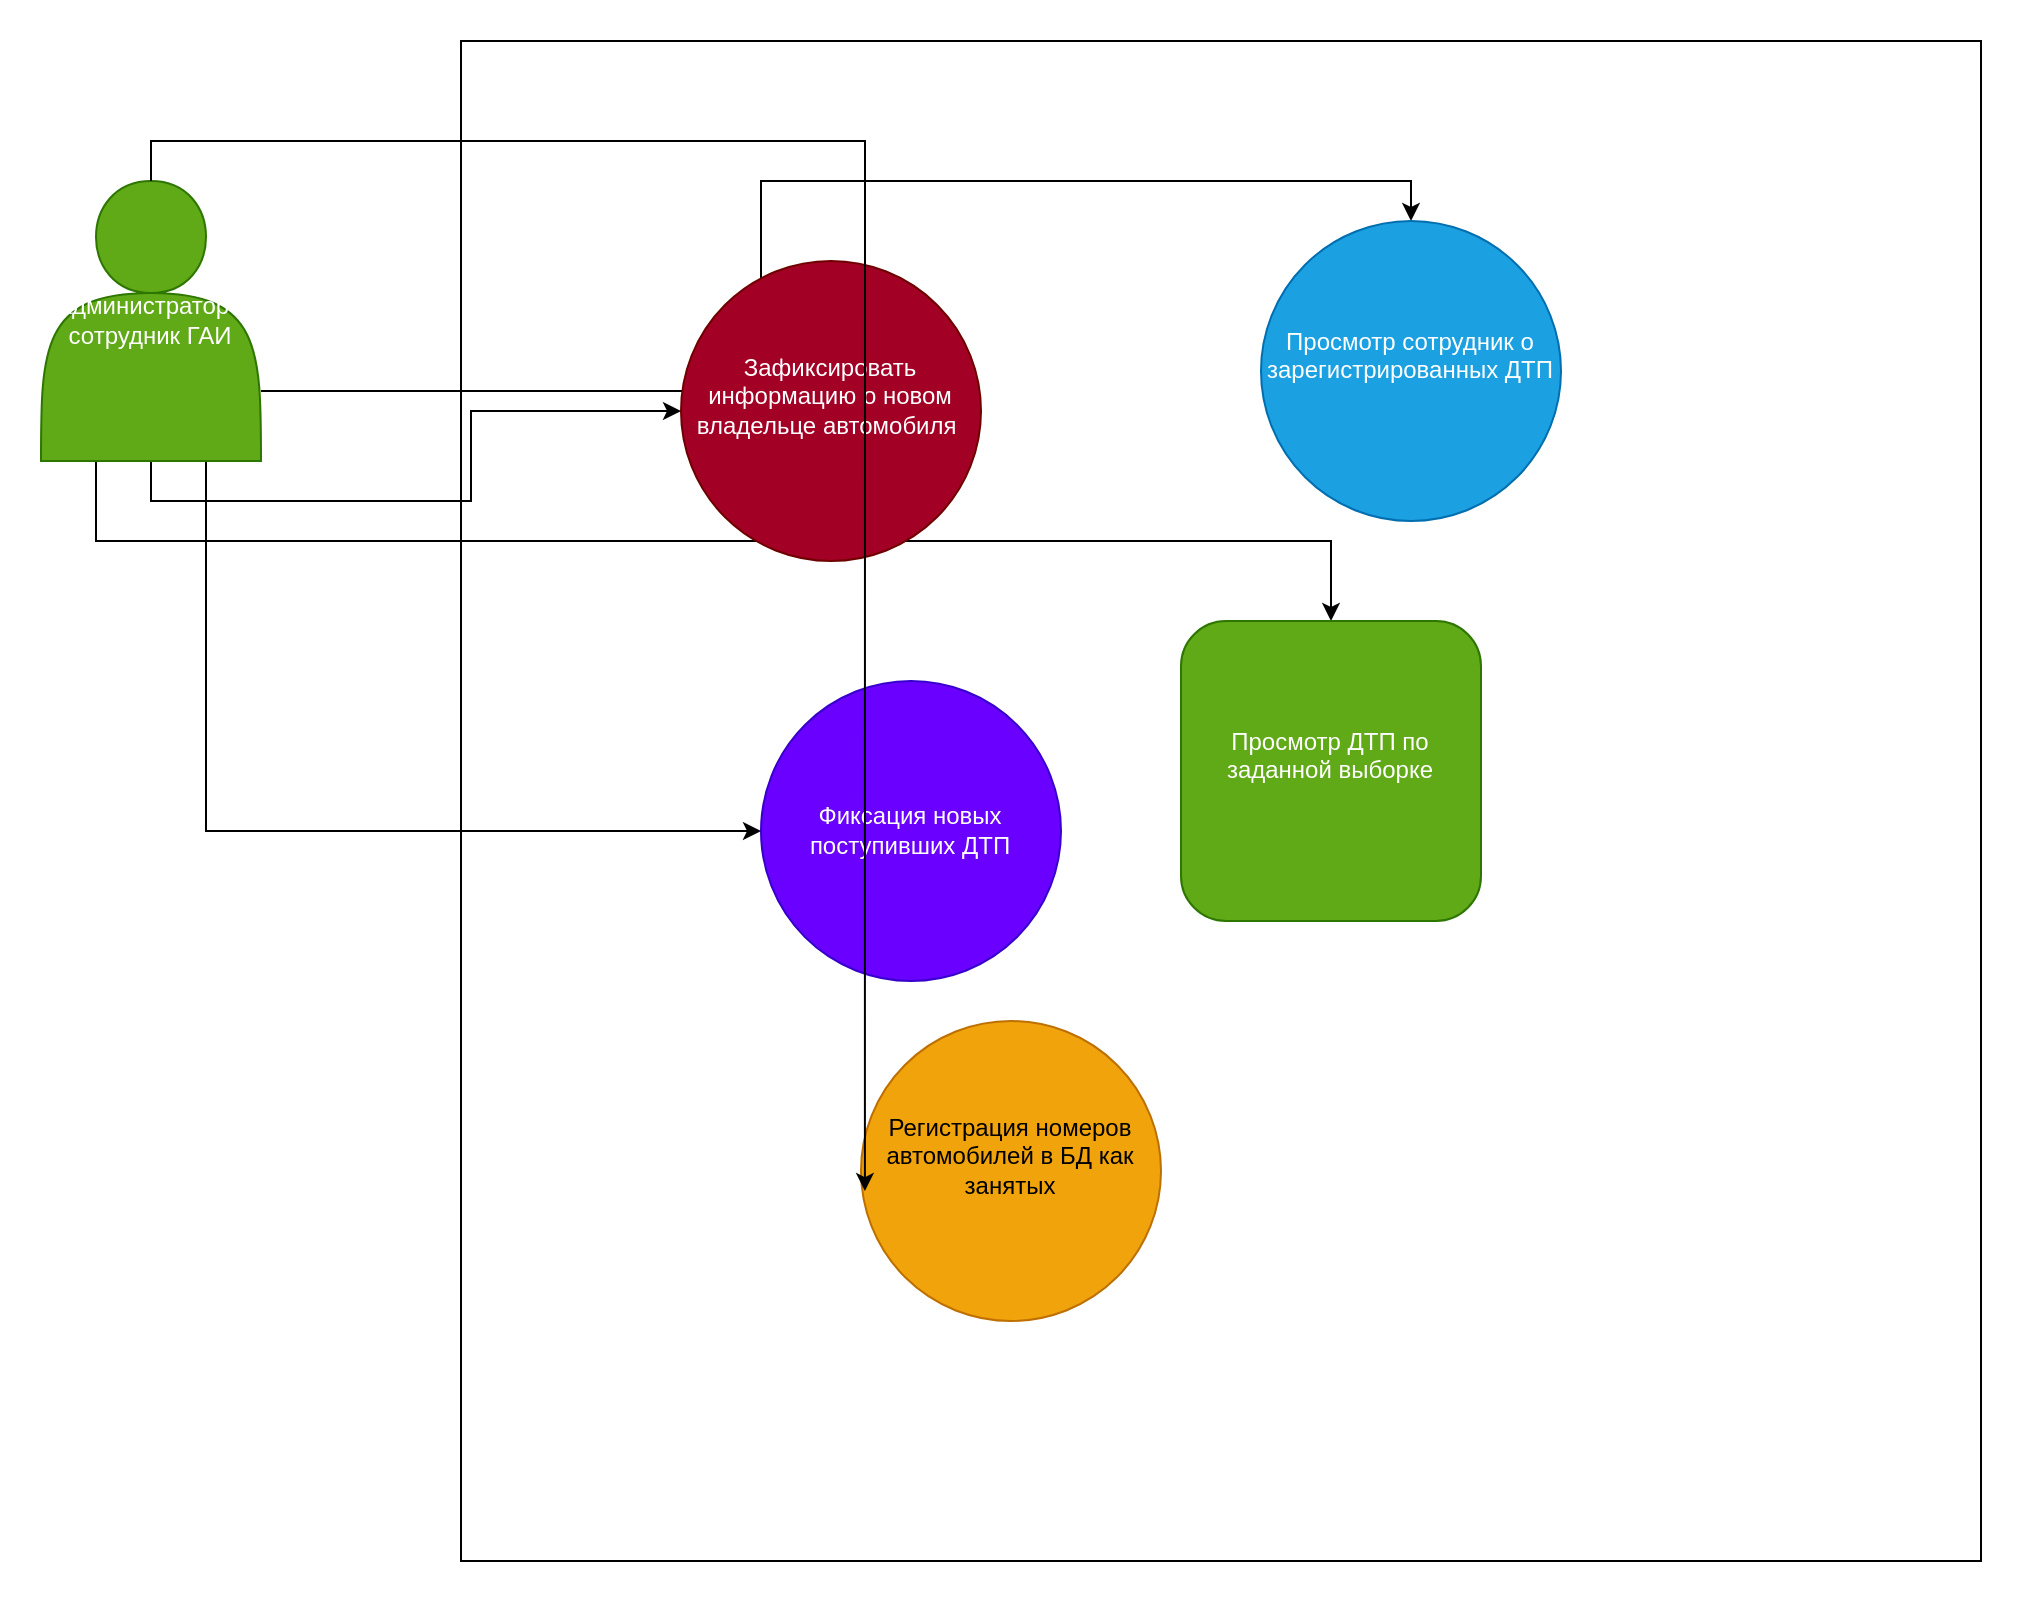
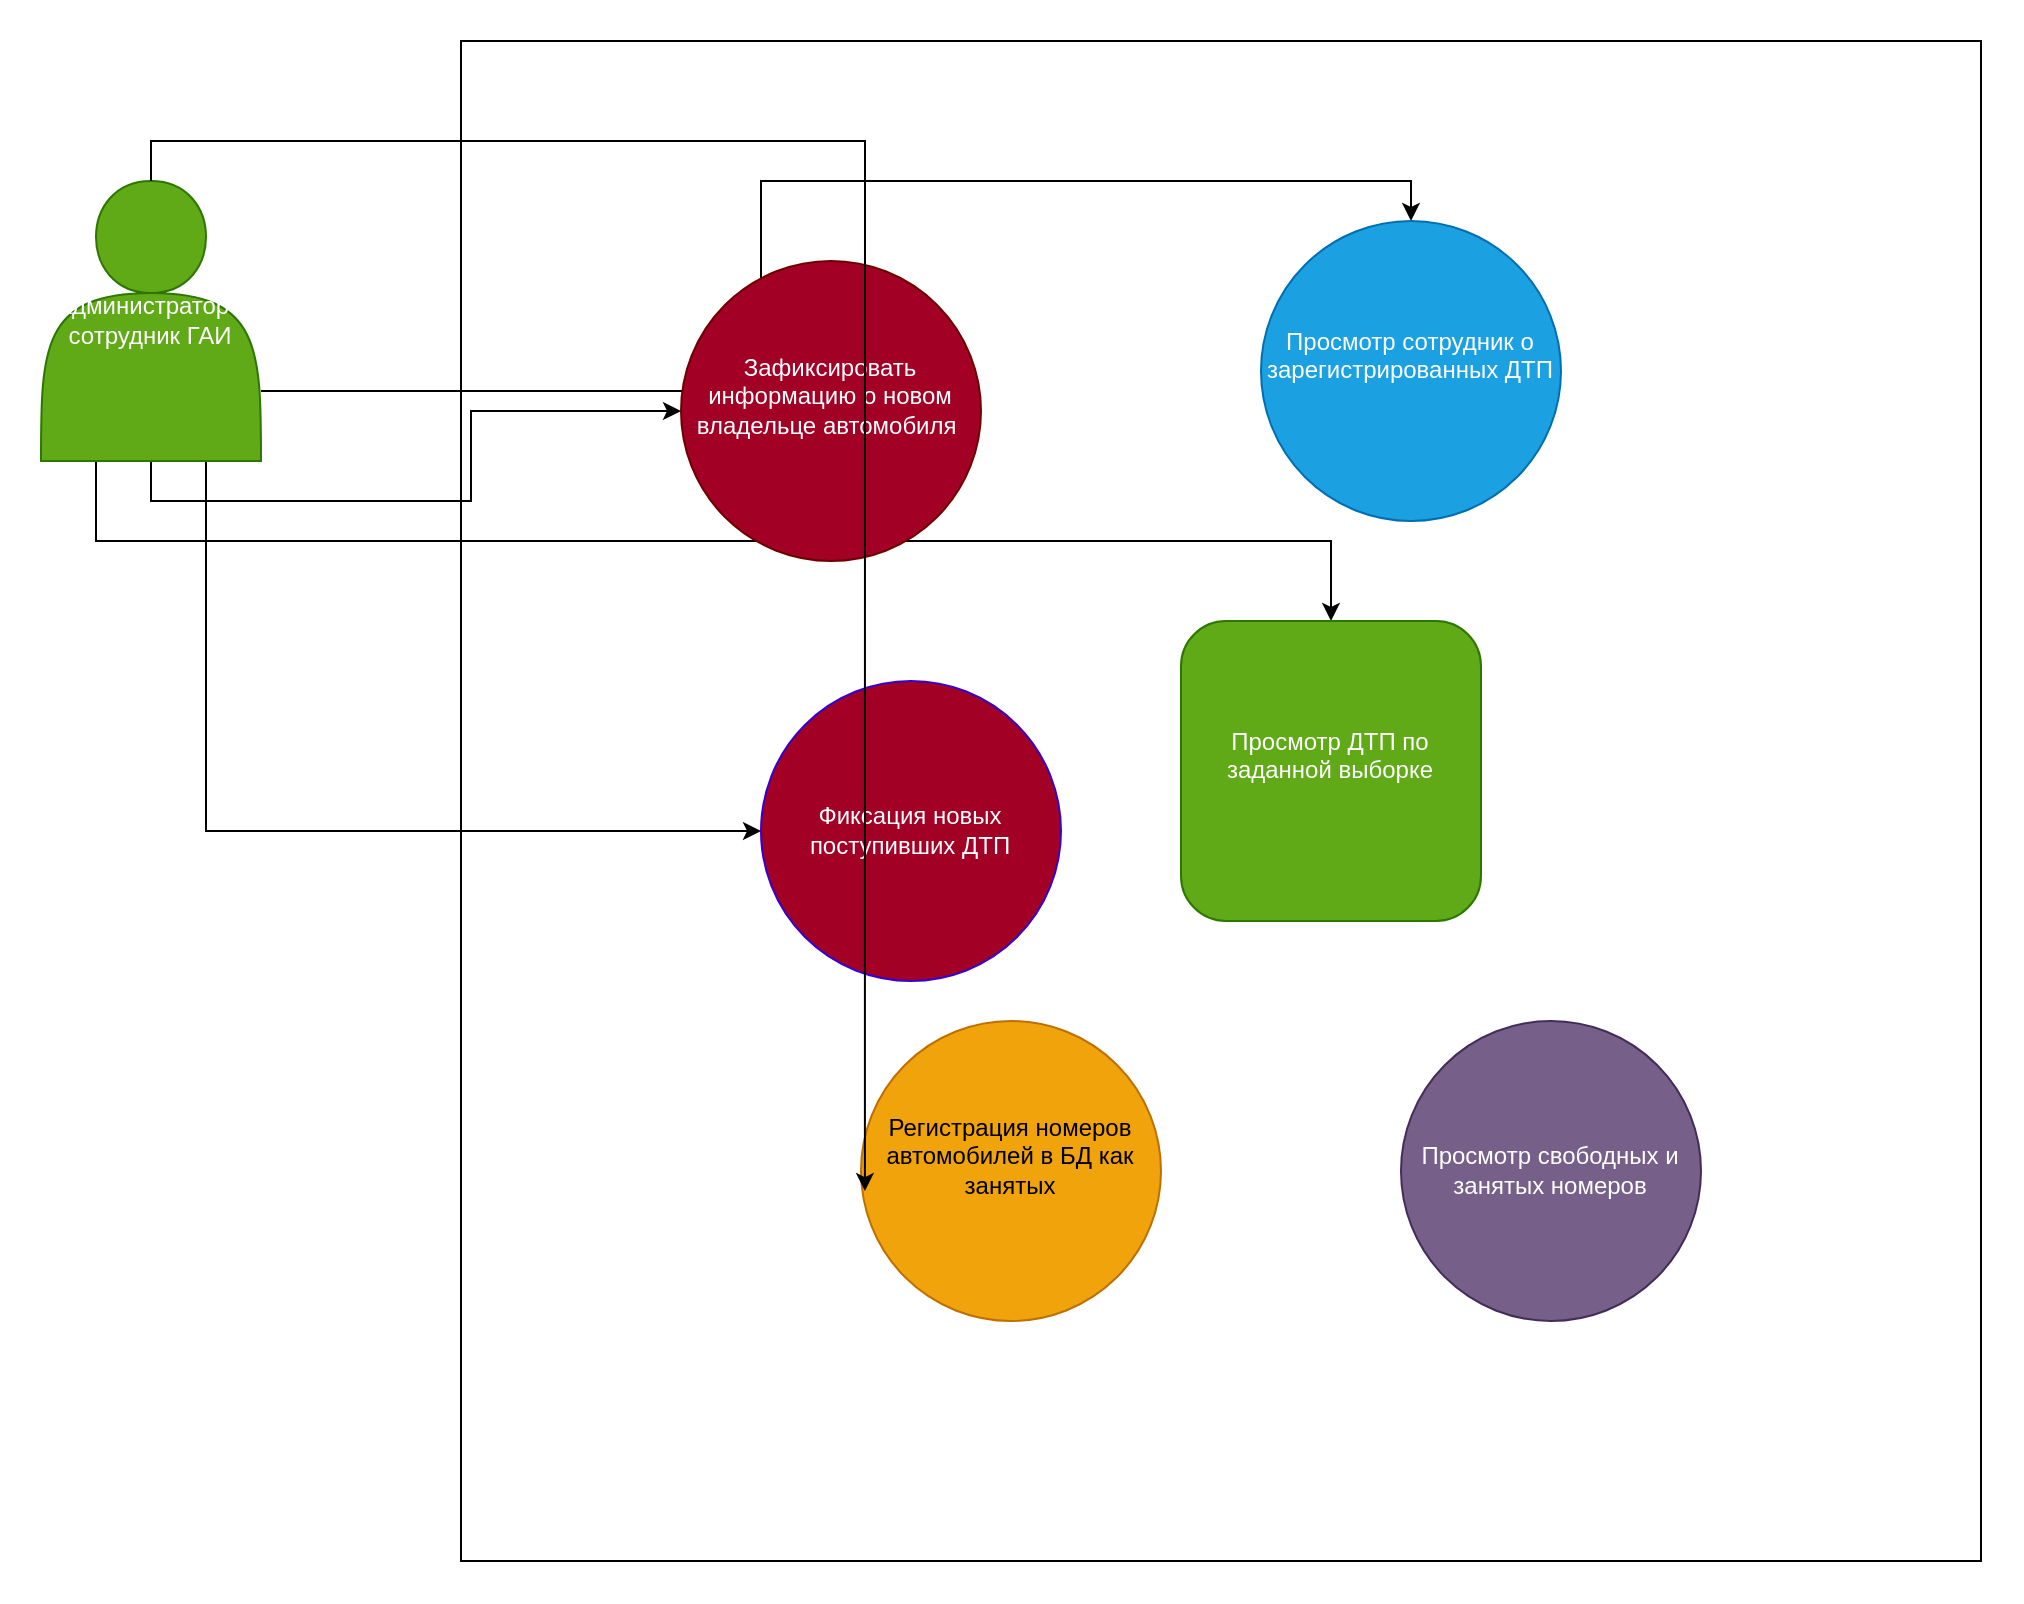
(911, 831) -> (911, 831)
none -> (1551, 1171)
